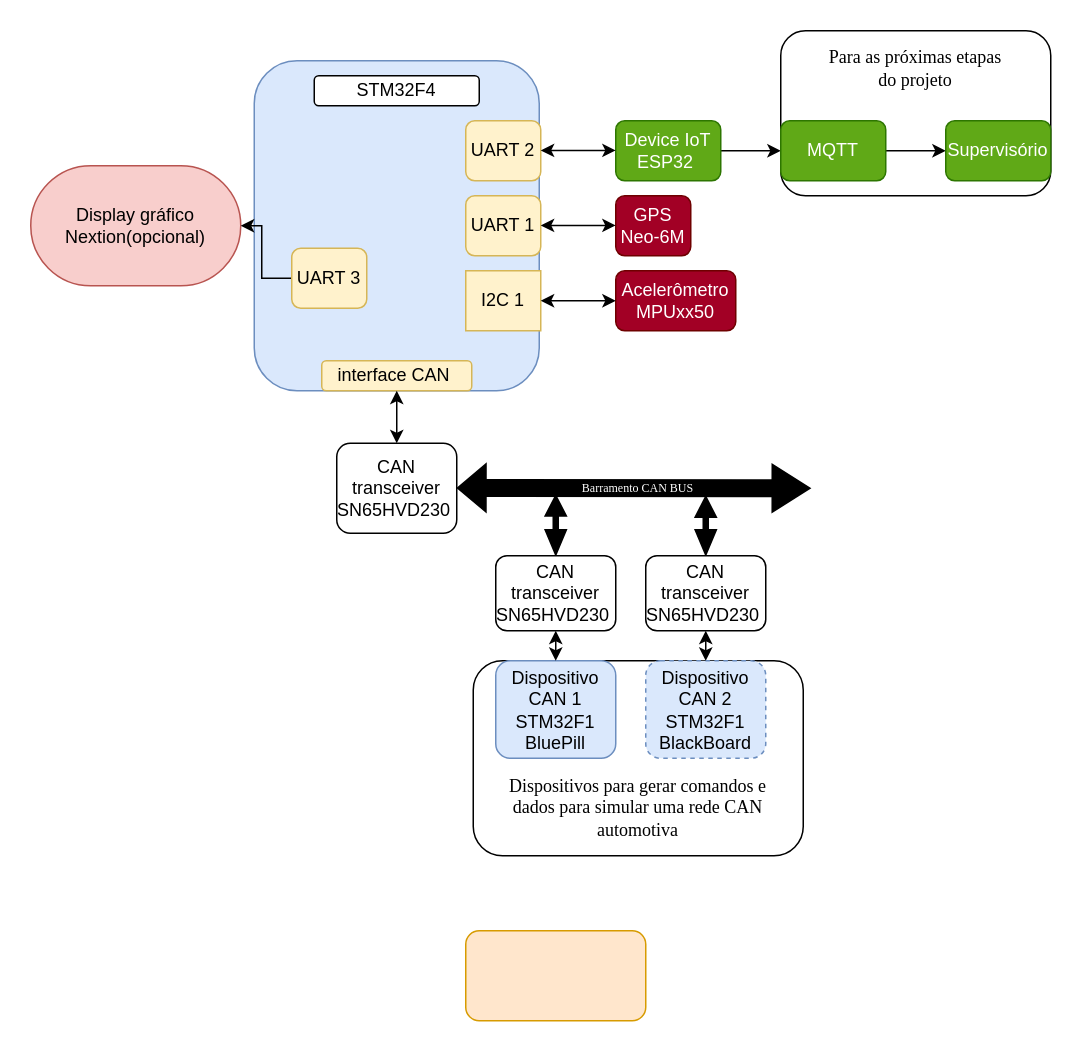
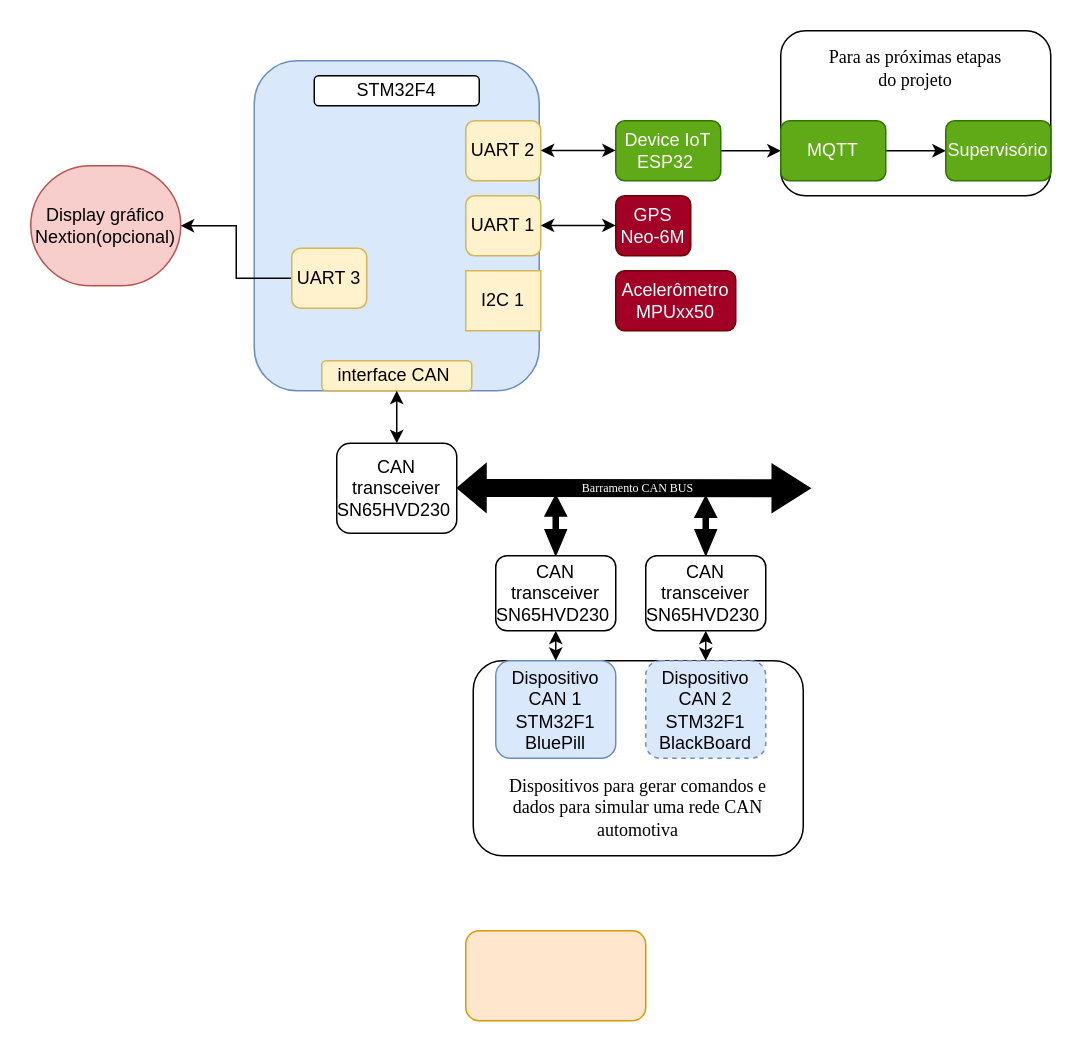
(136, 226) -> (106, 226)
(578, 301) -> none
